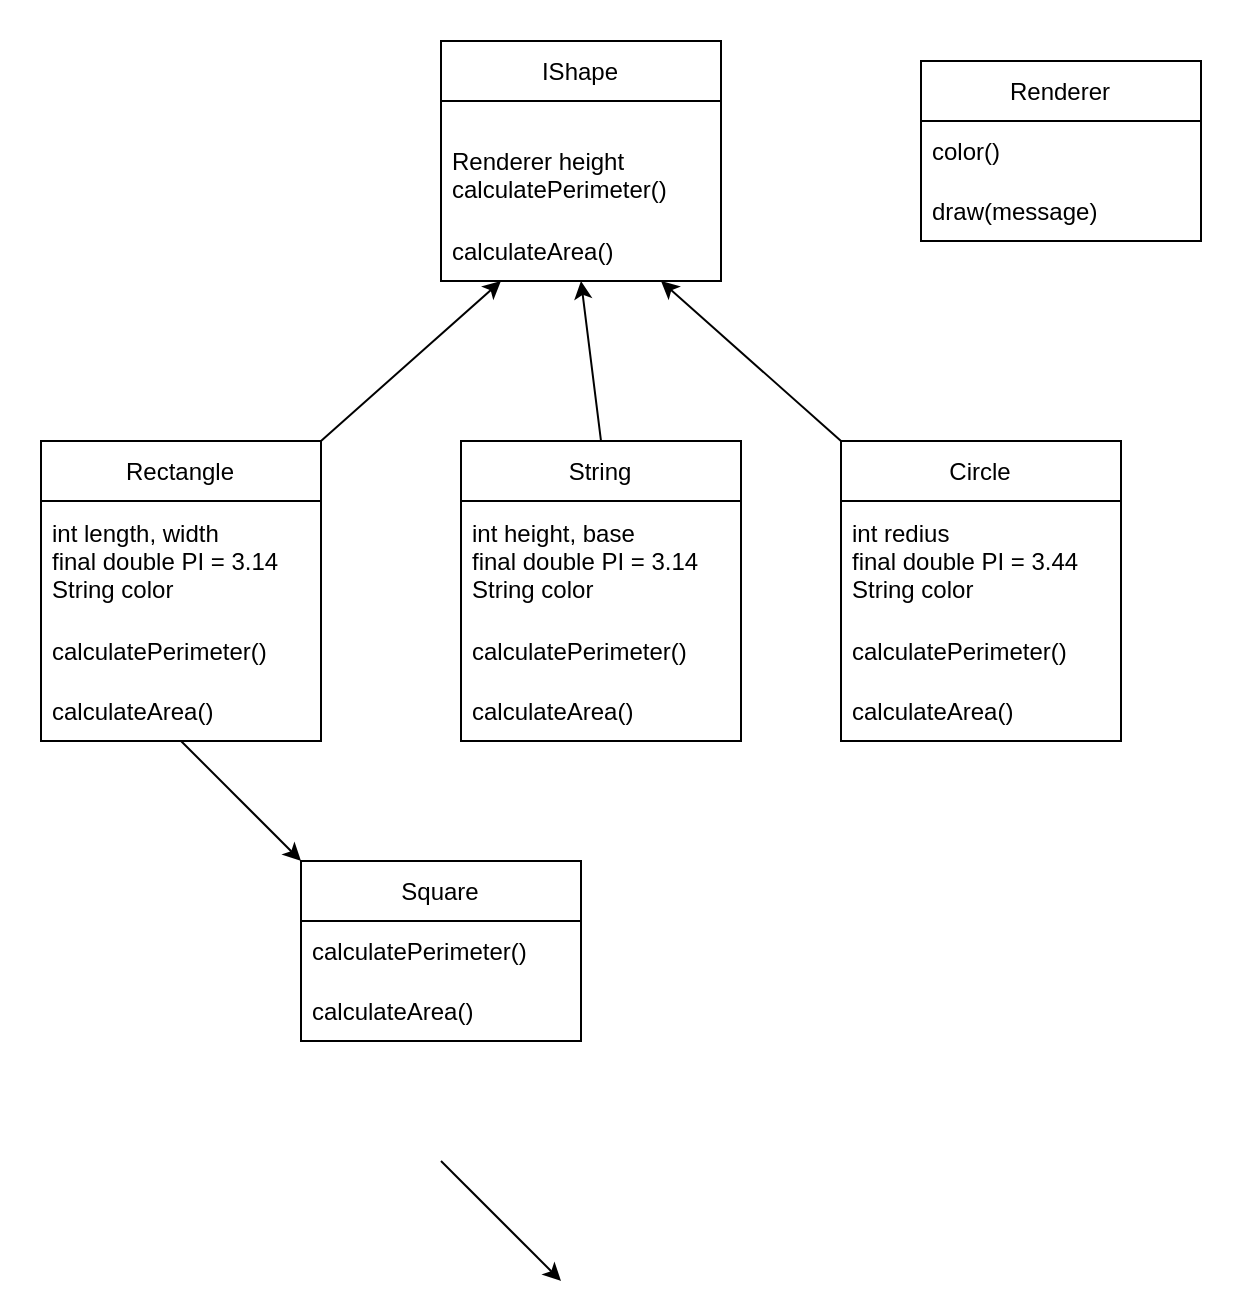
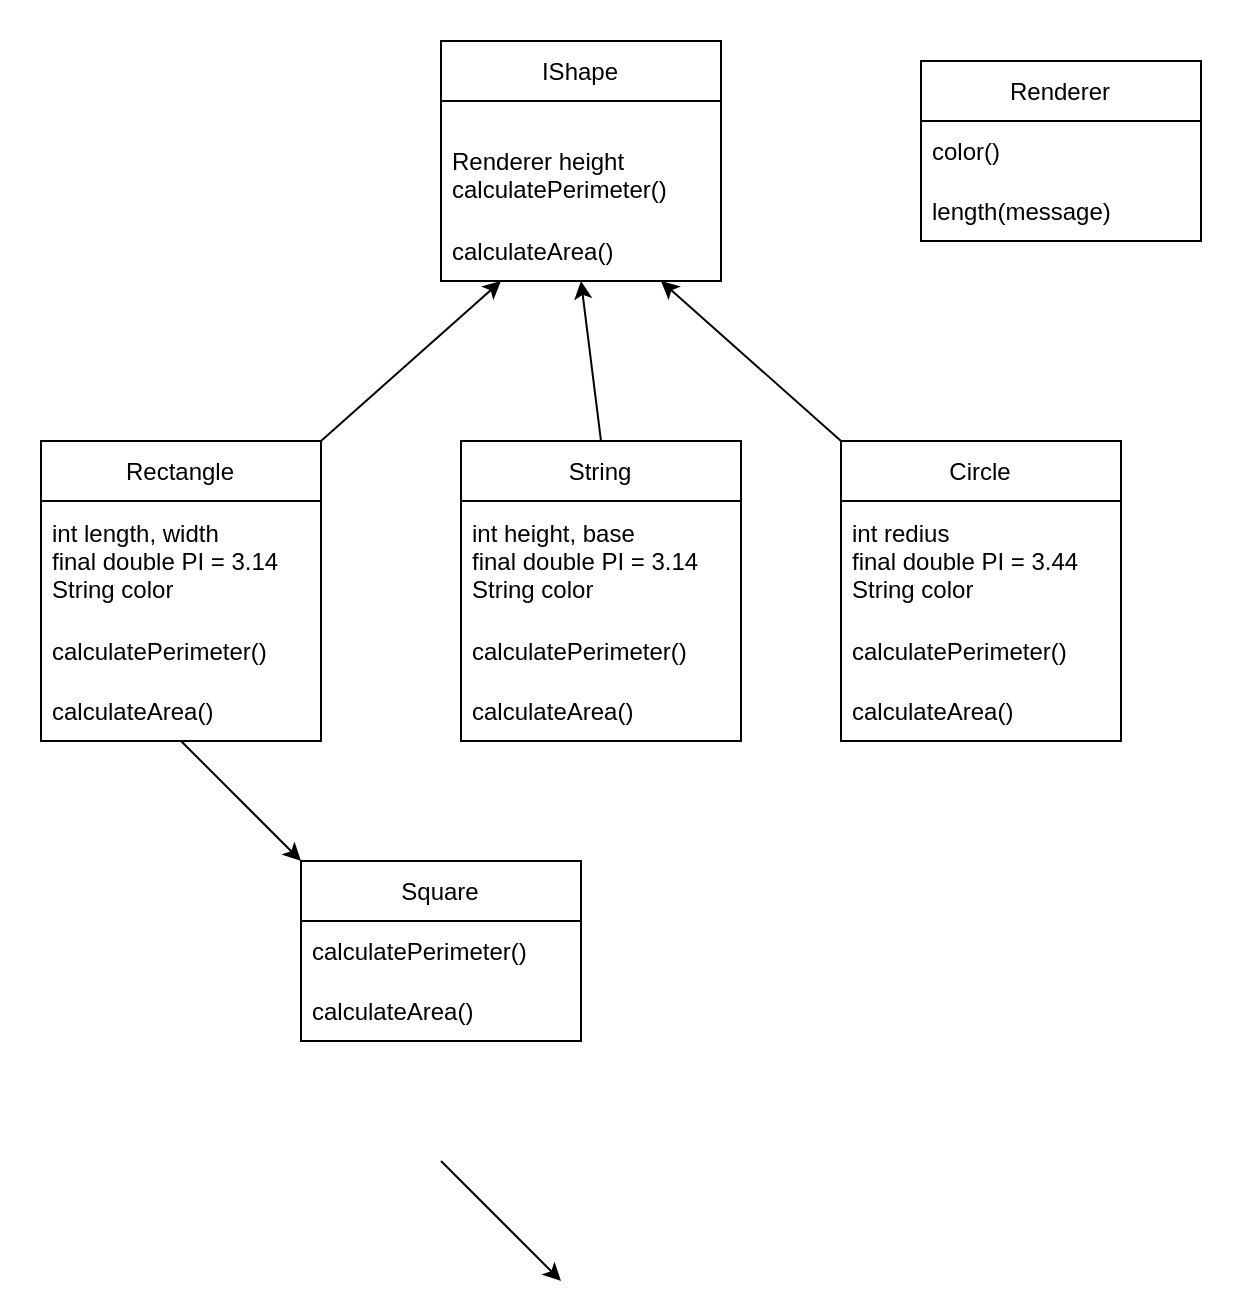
(1019, 212) -> (1030, 212)
